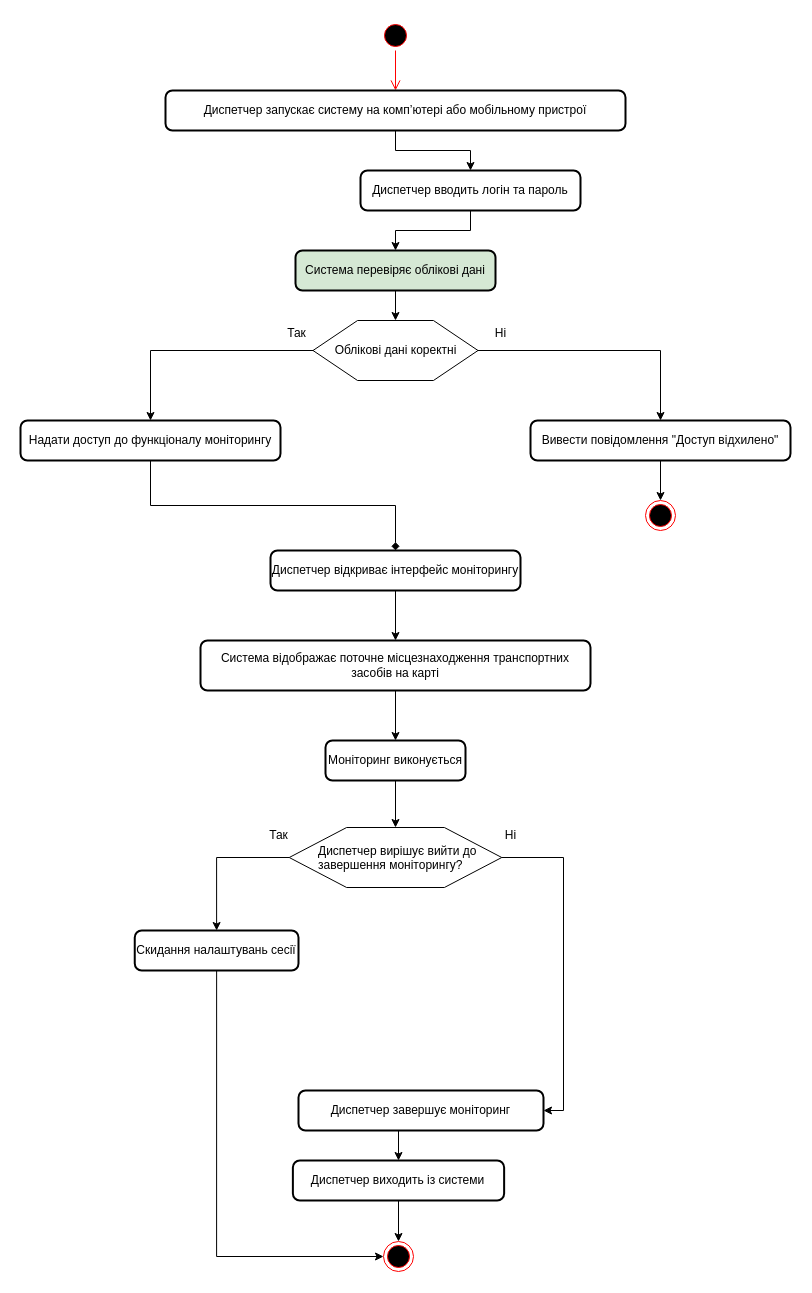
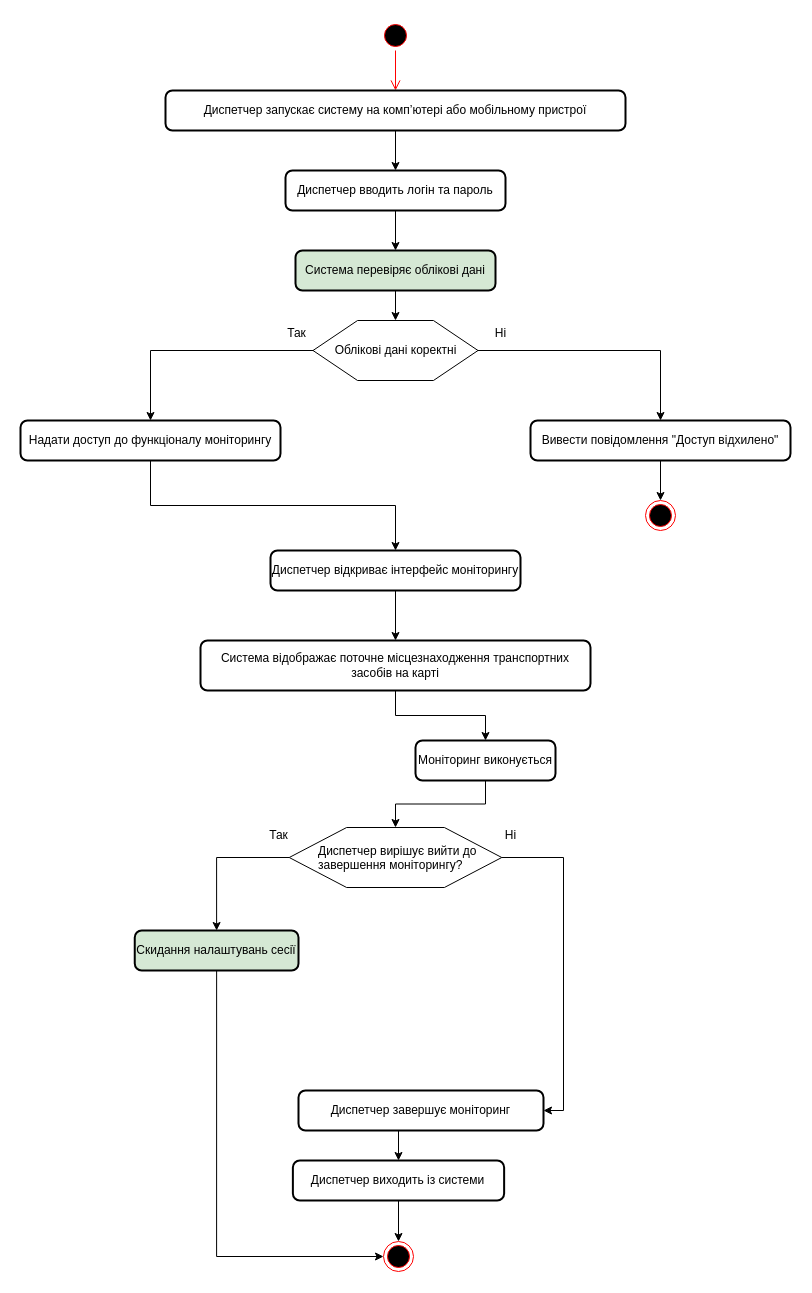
(471, 191) -> (396, 191)
(396, 541) -> (396, 542)
(396, 761) -> (486, 761)
(217, 951) -> (217, 951)
